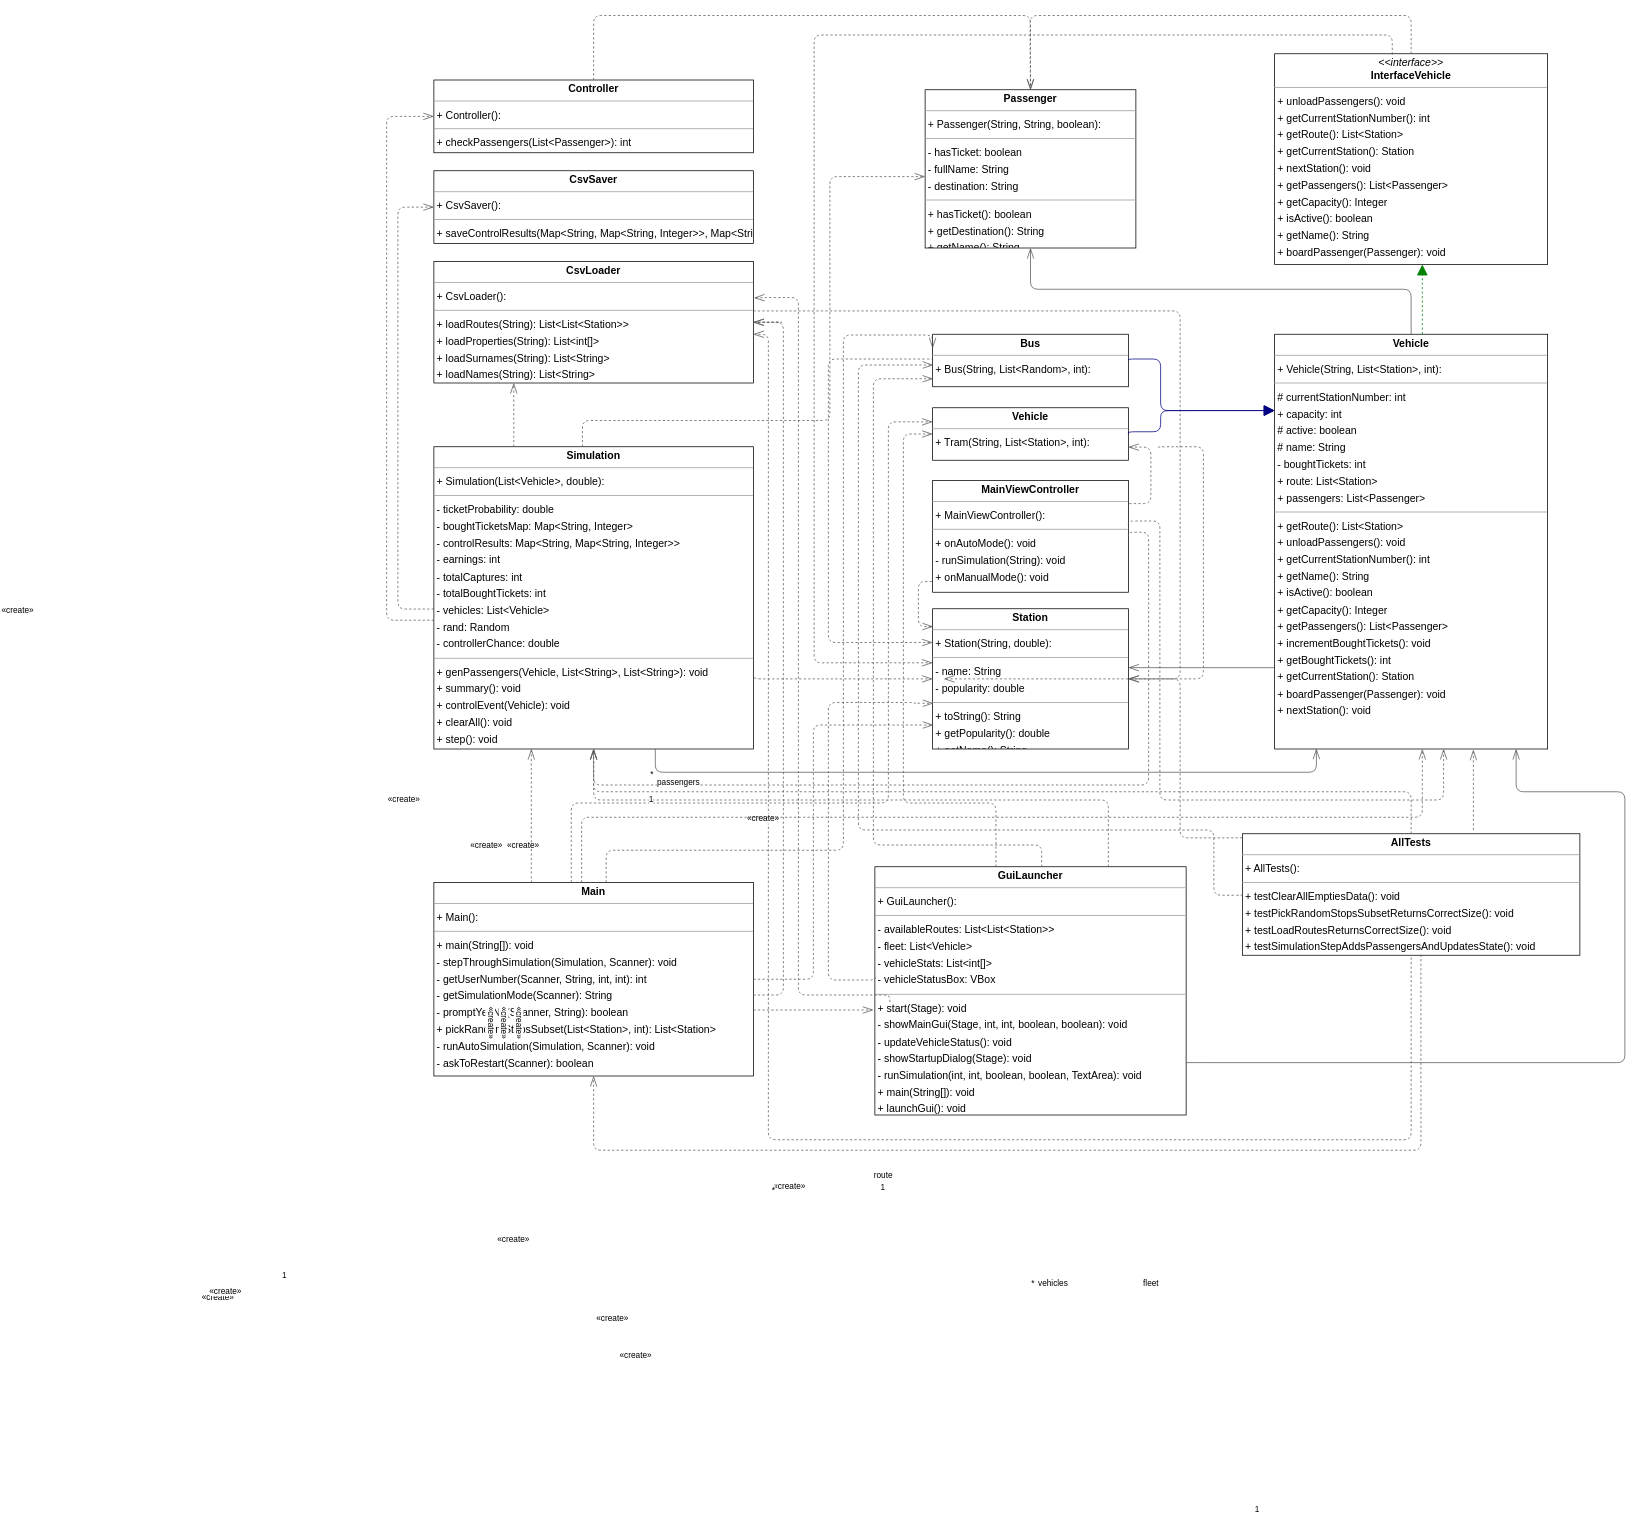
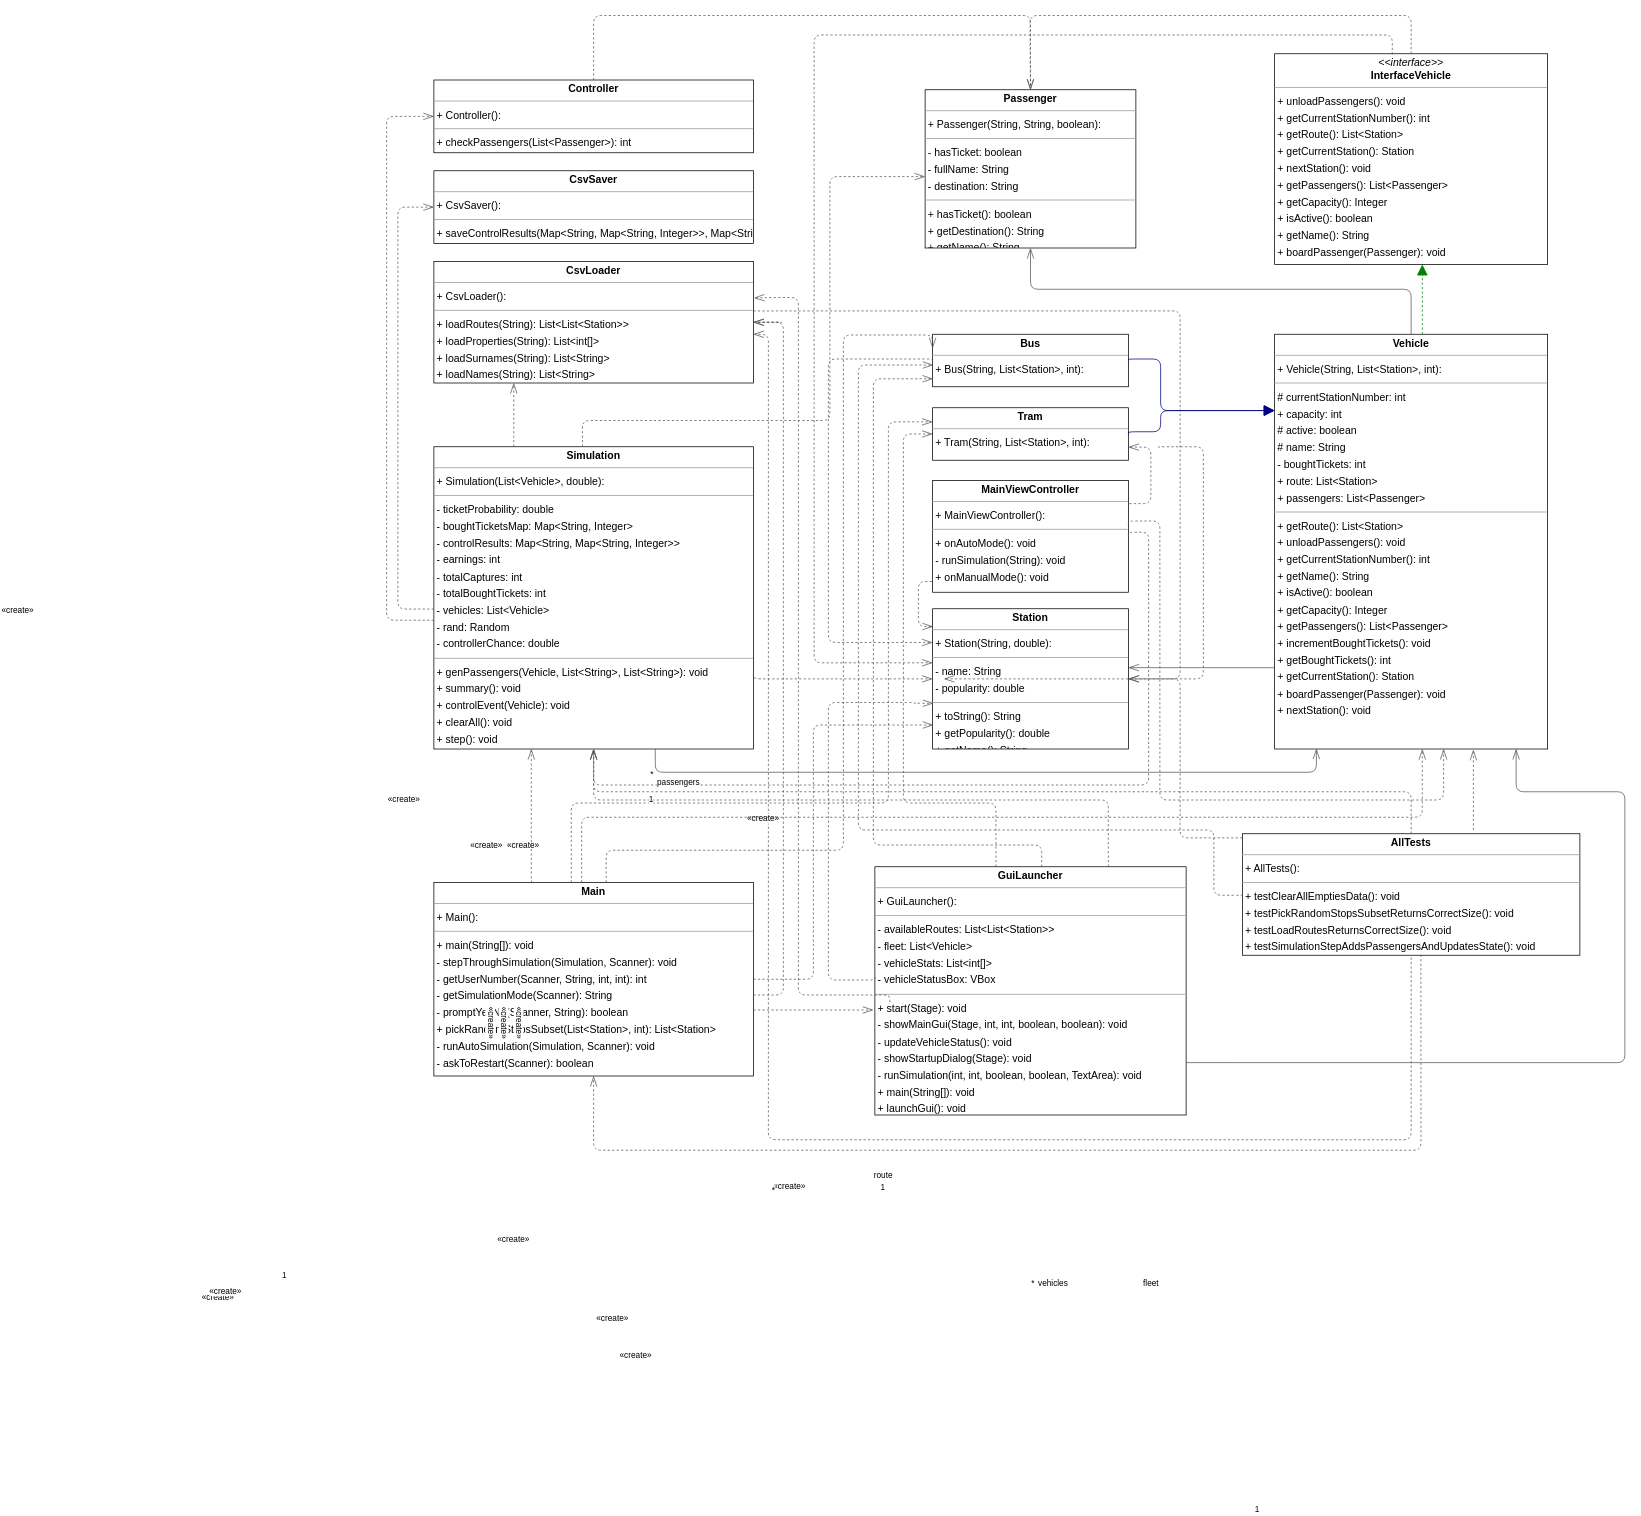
(1017, 347) -> (1019, 347)
(1022, 420) -> (1022, 420)
